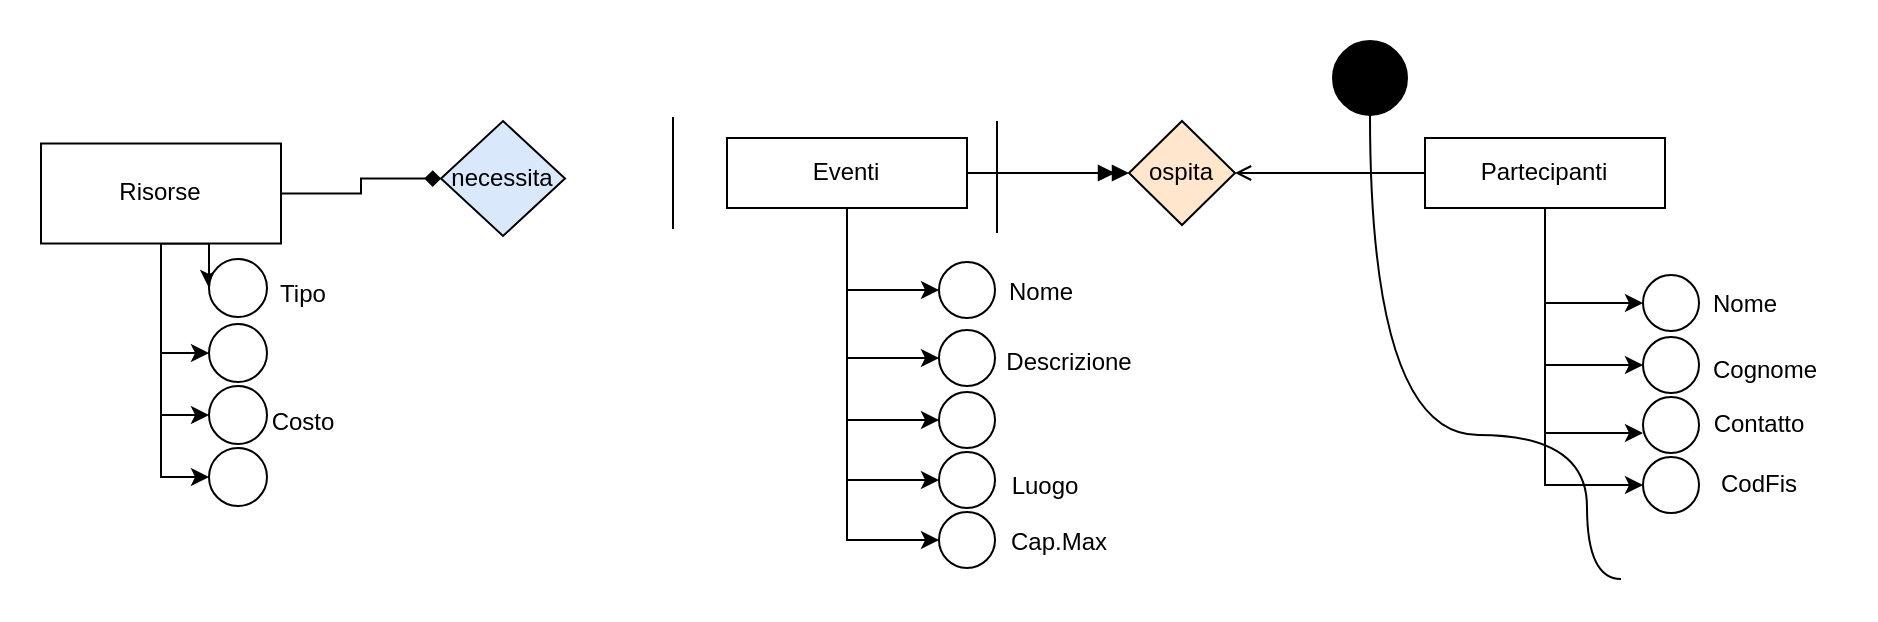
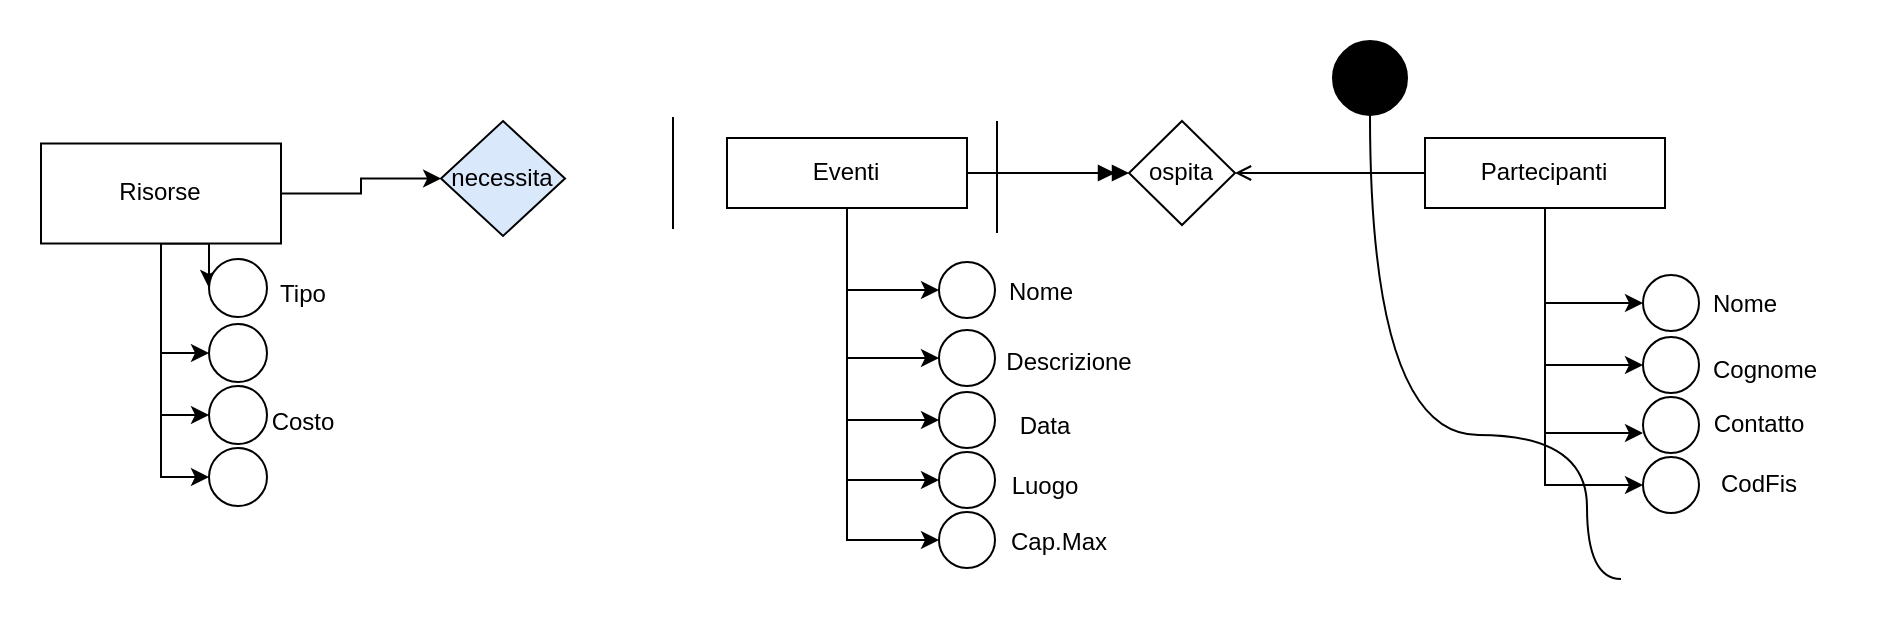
(1182, 173) -> (1182, 173)
(425, 179) -> (426, 179)
none -> (1044, 426)
